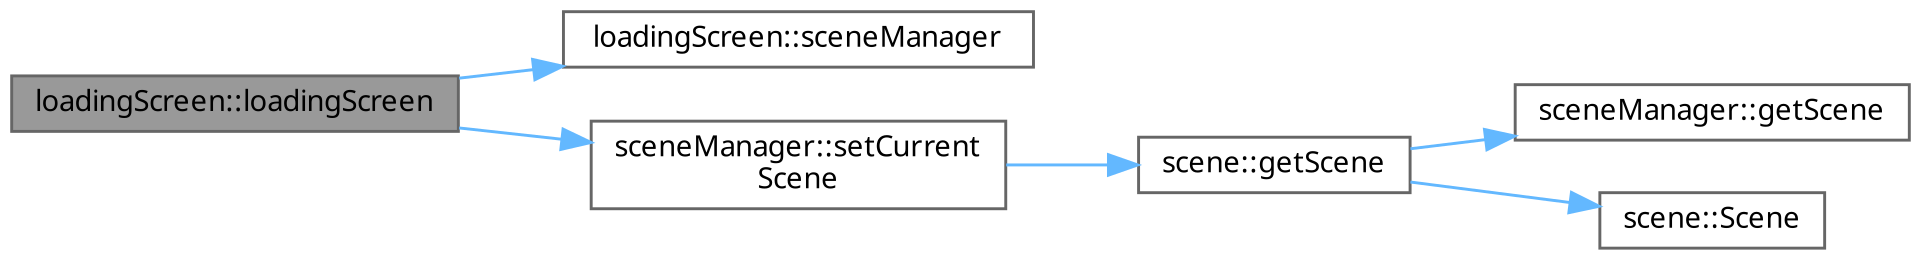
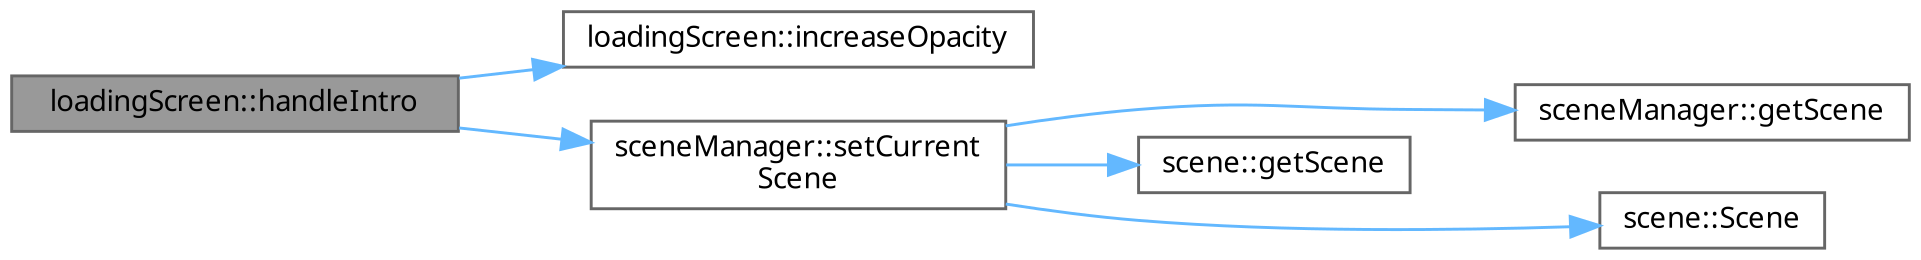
(798, 39) -> (798, 39)
(235, 104) -> (235, 104)
(1448, 144) -> (1245, 105)
(1490, 192) -> (1287, 228)
